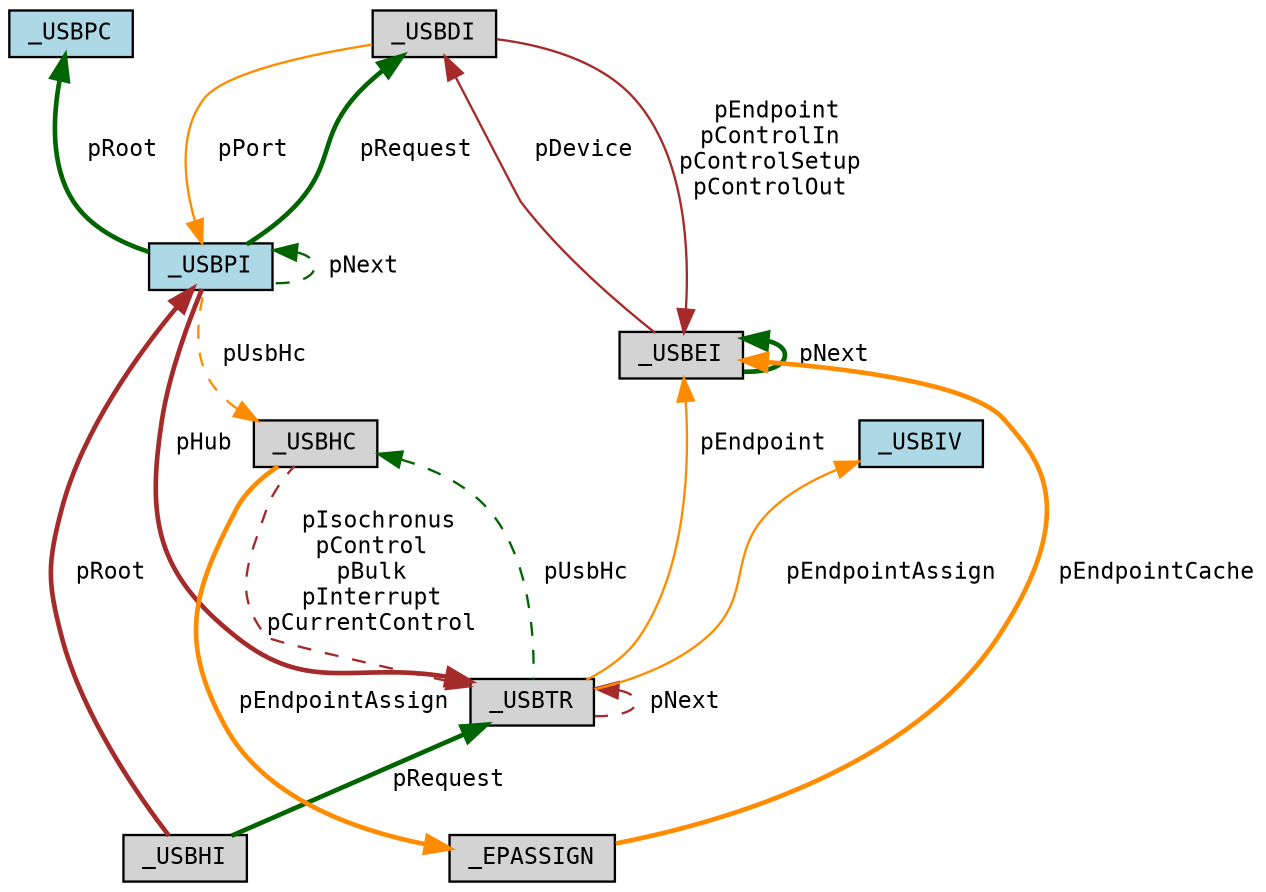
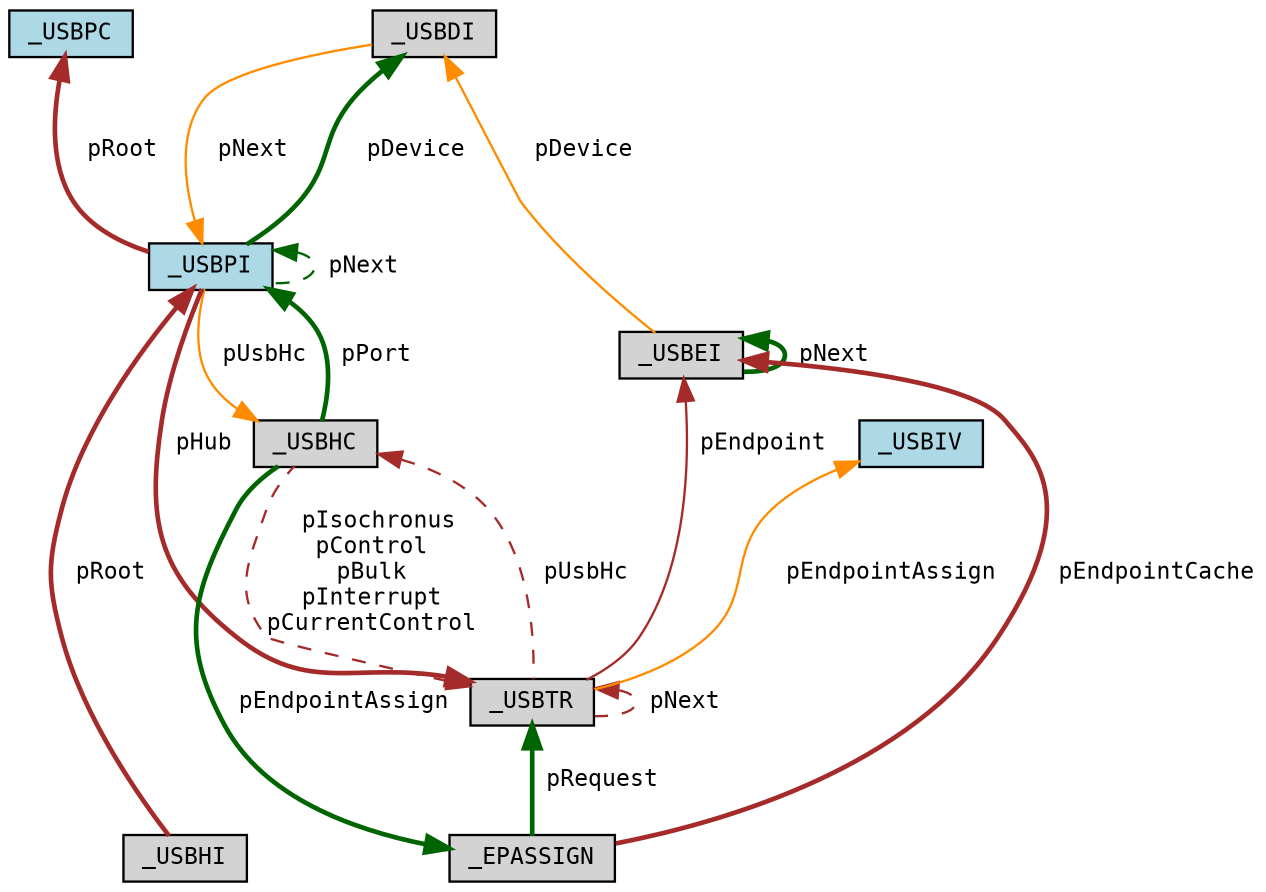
(654, 127) -> none
(247, 150) -> (247, 150)
(410, 150) -> (410, 150)
(66, 187) -> (66, 187)
(536, 220) -> (536, 220)
(200, 355) -> (200, 355)
none -> (326, 355)
(509, 542) -> (509, 542)
(673, 557) -> (673, 557)
(1009, 619) -> (1009, 619)
(214, 703) -> (214, 703)
(348, 785) -> (532, 792)
